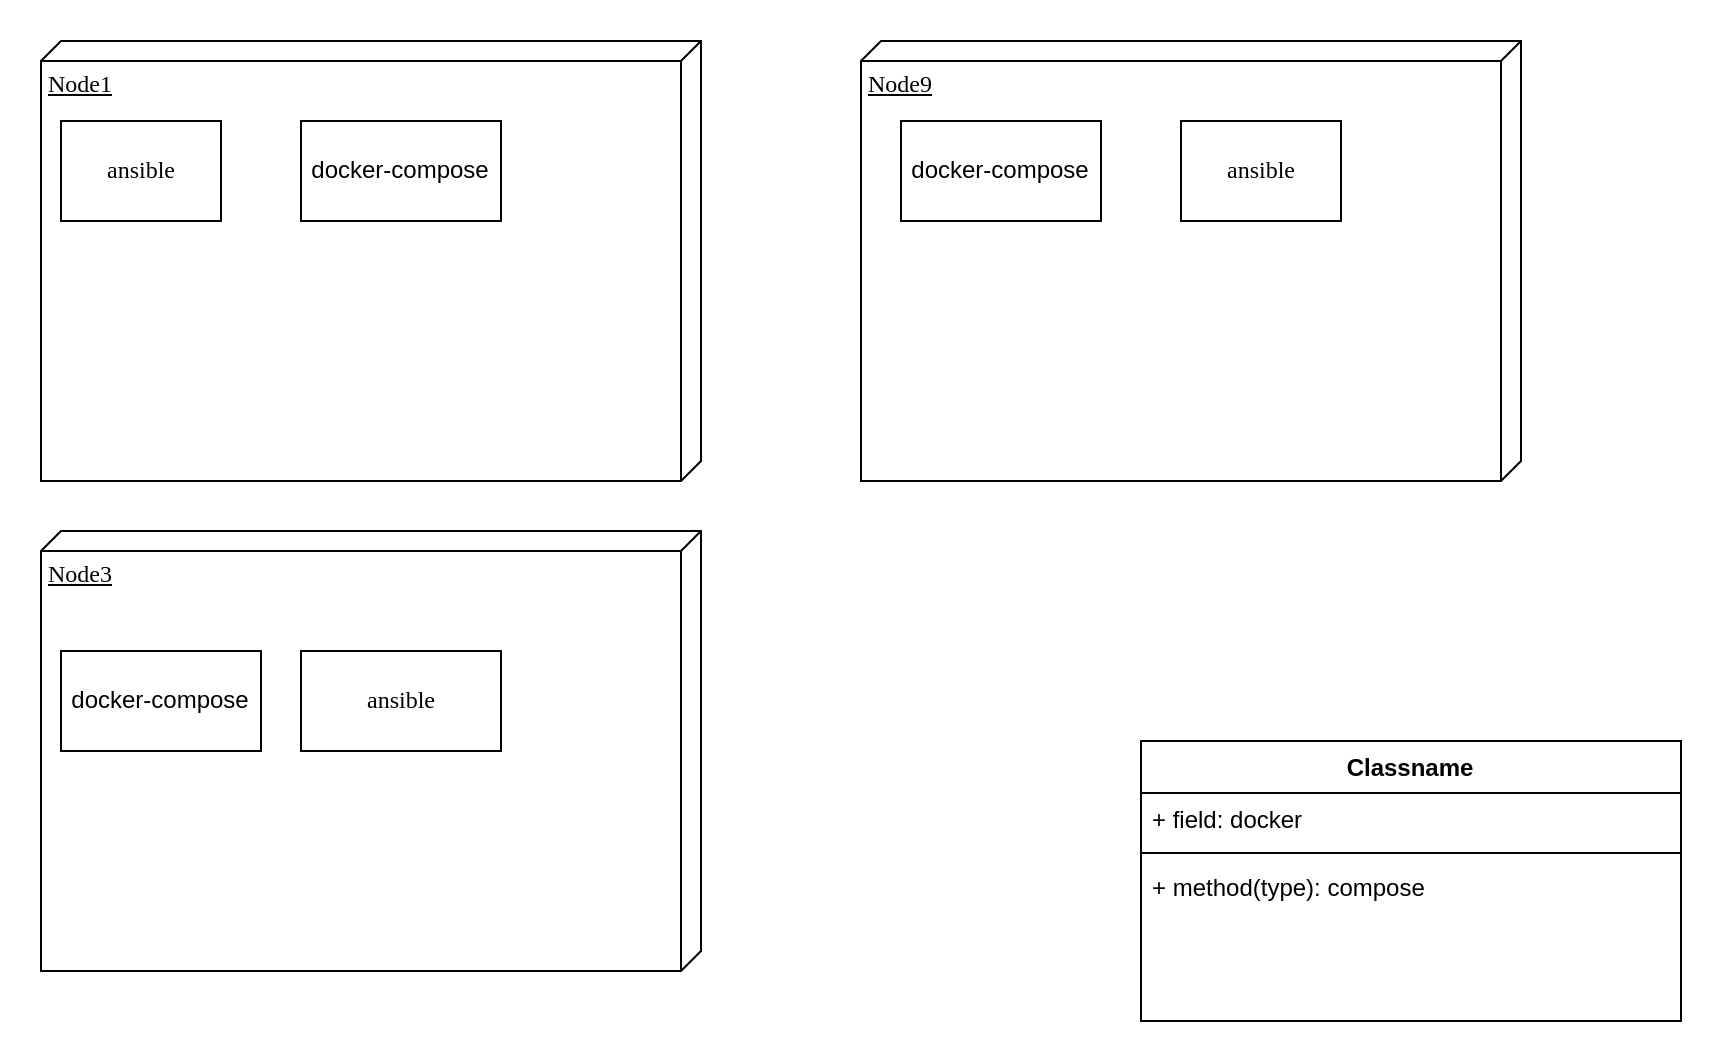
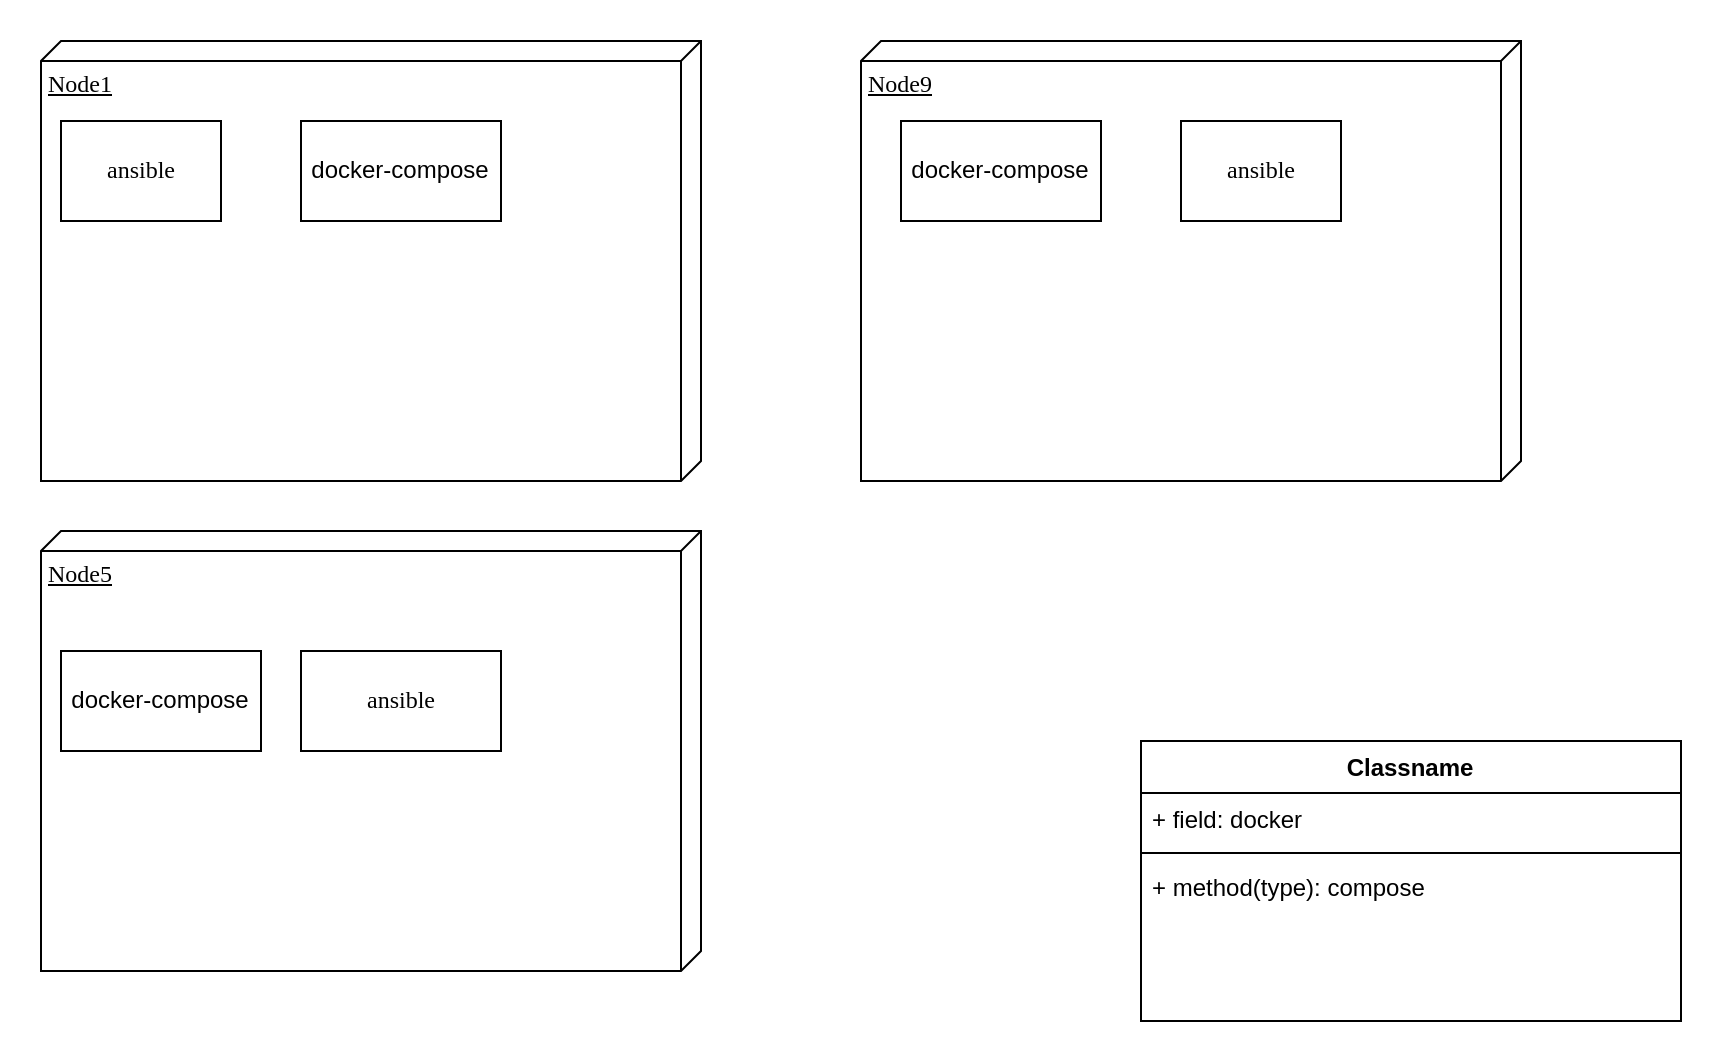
(83, 575) -> (83, 575)
